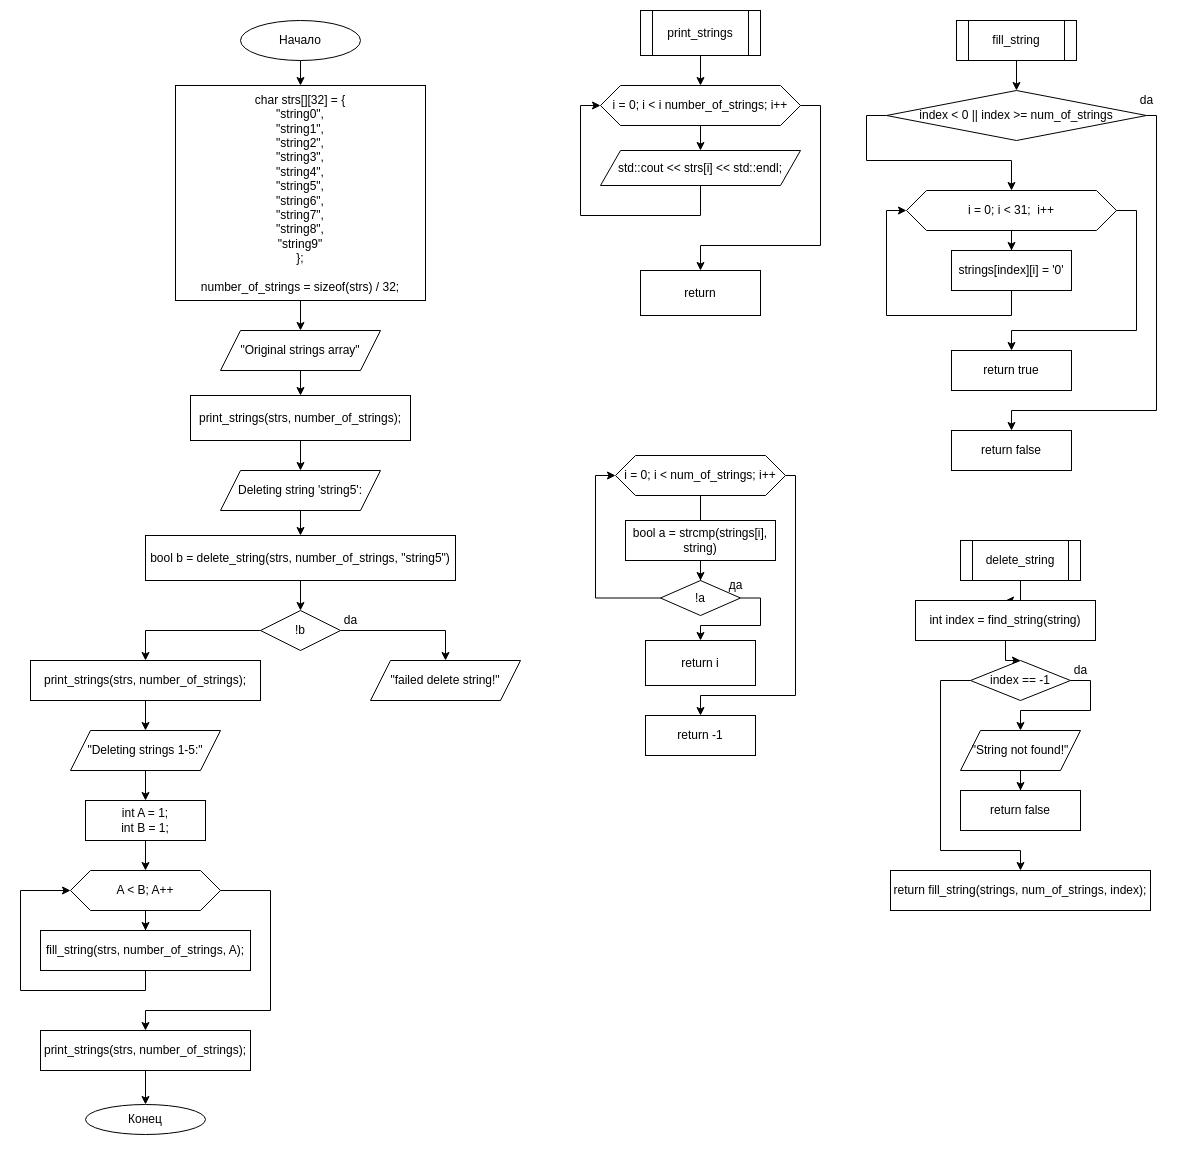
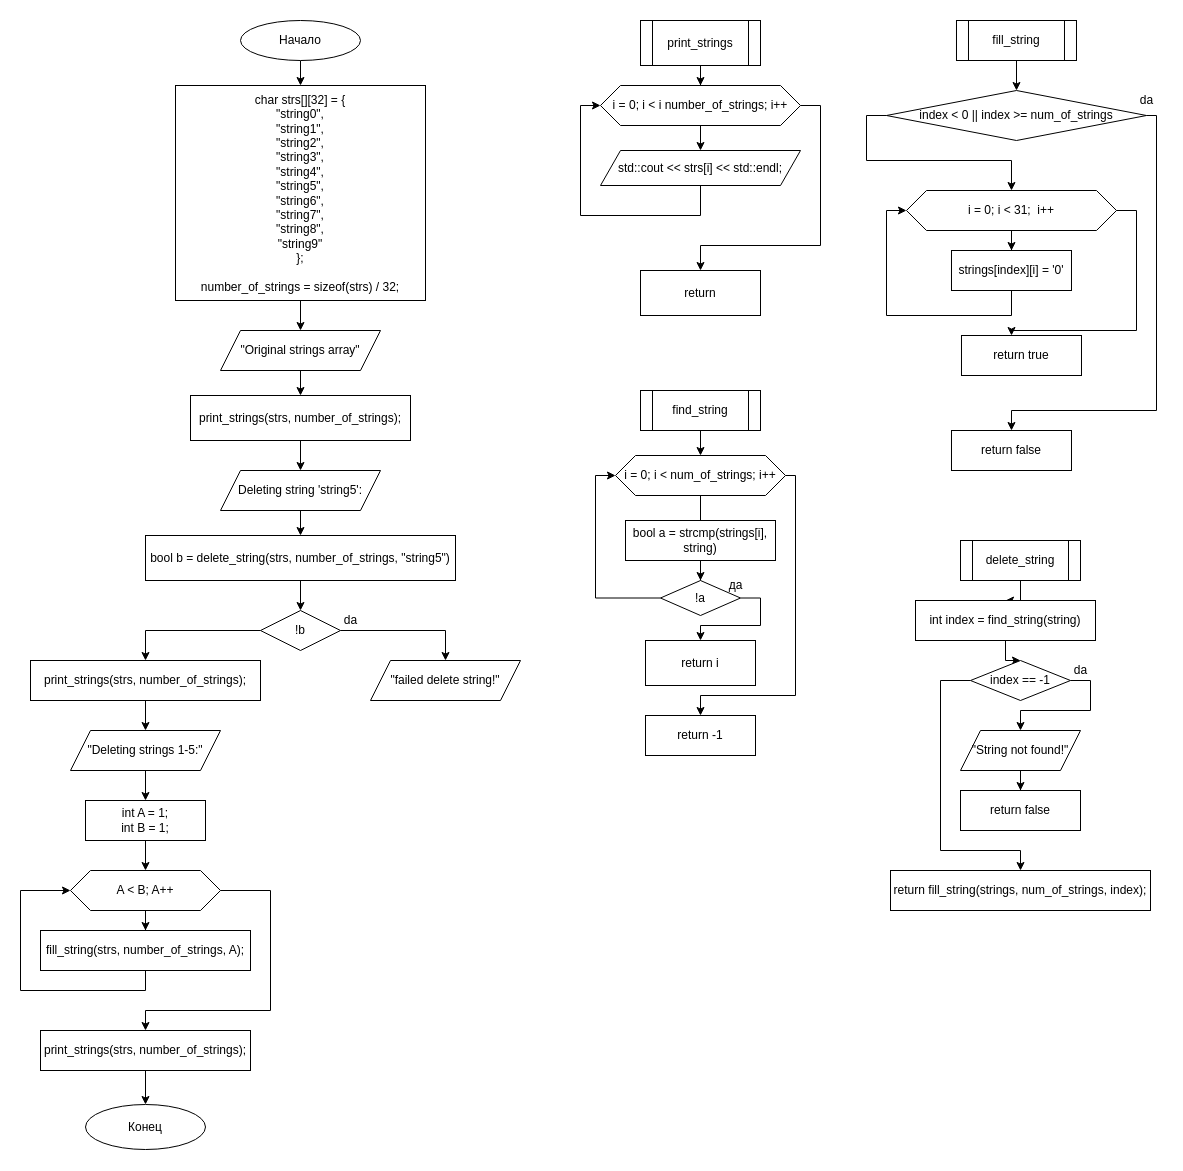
(701, 33) -> (701, 43)
(1011, 371) -> (1021, 356)
none -> (701, 411)
none -> (701, 447)
(146, 1120) -> (146, 1127)
